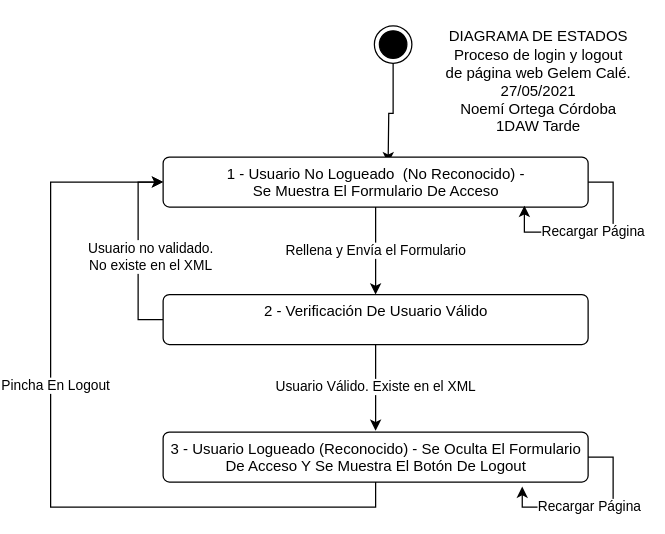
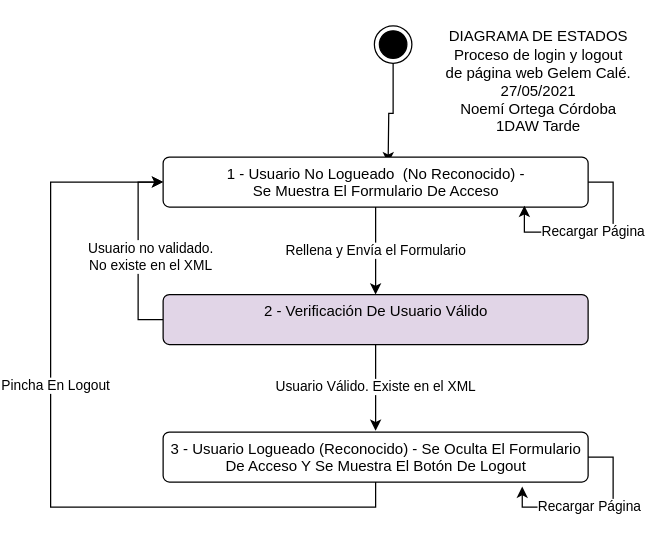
(376, 319) -> (376, 319)
